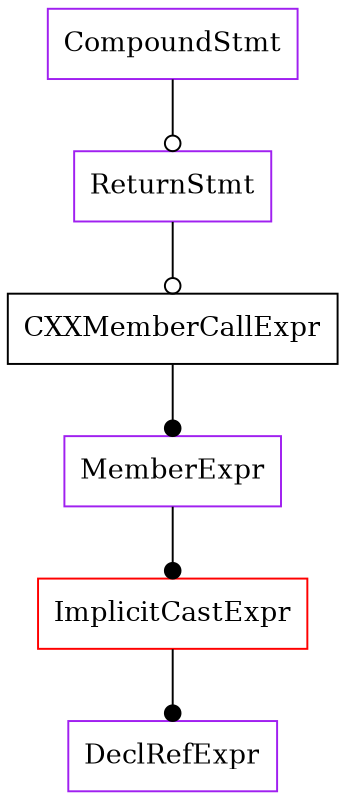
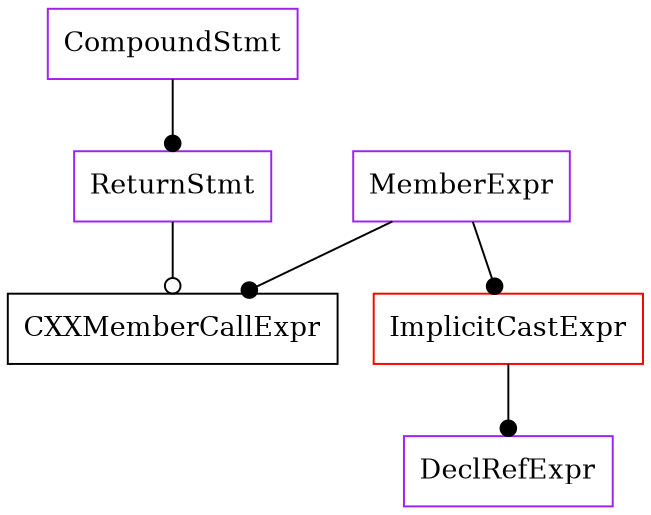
(173, 107) -> (173, 107)
(173, 392) -> (324, 254)
